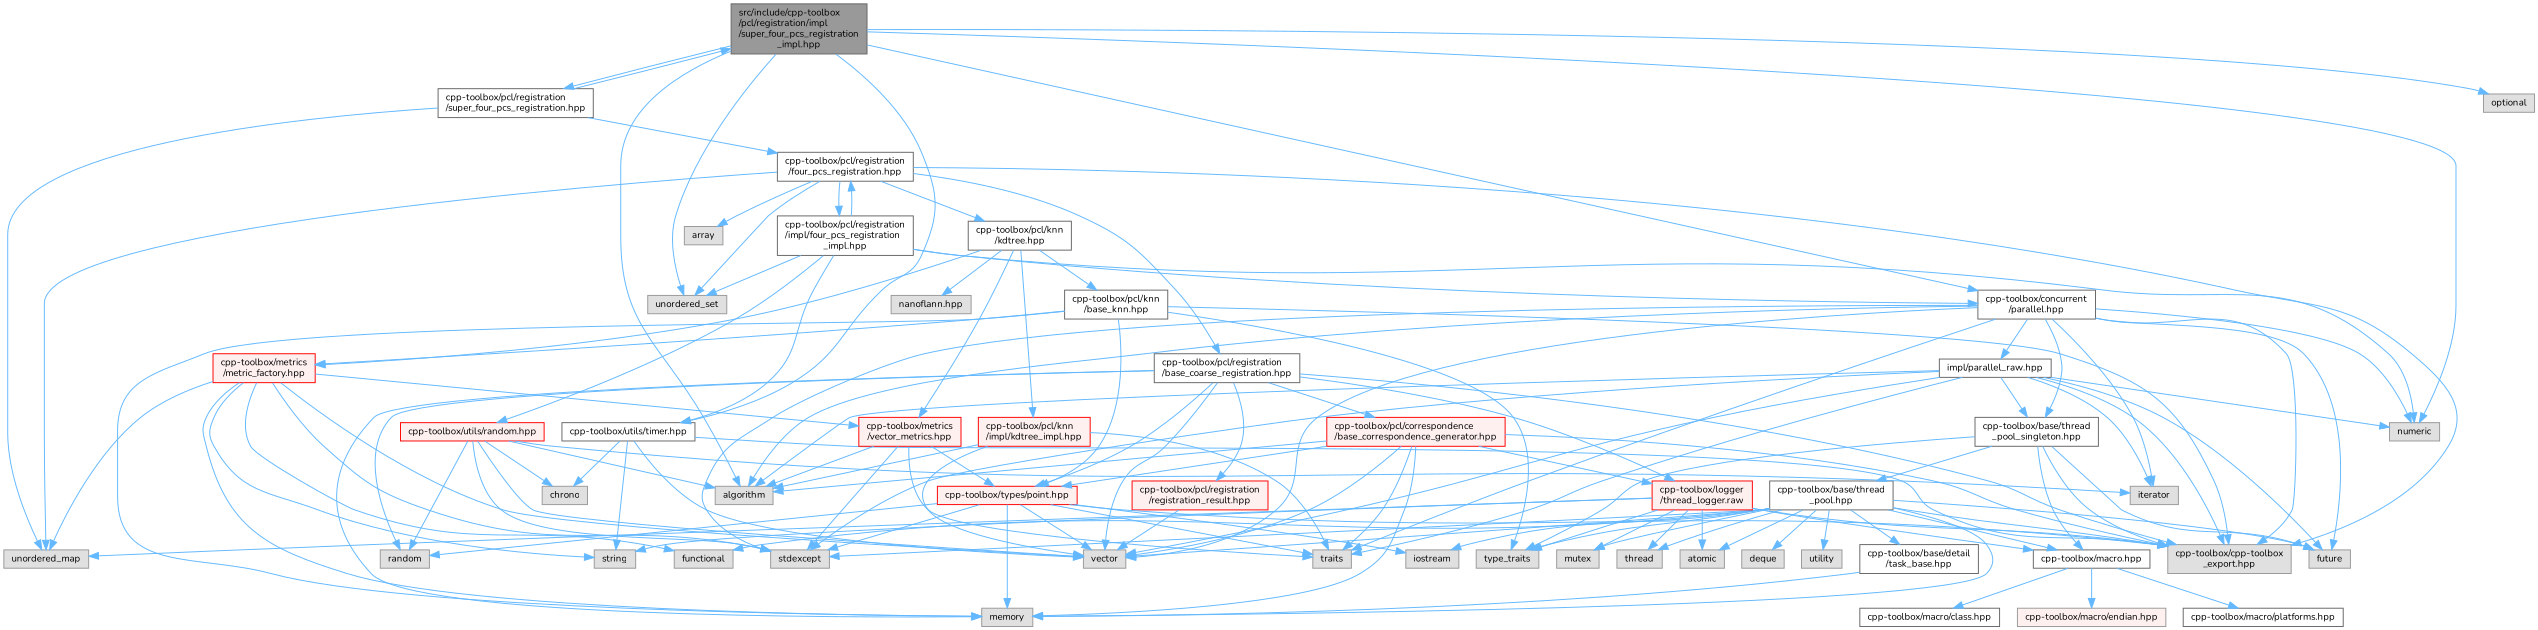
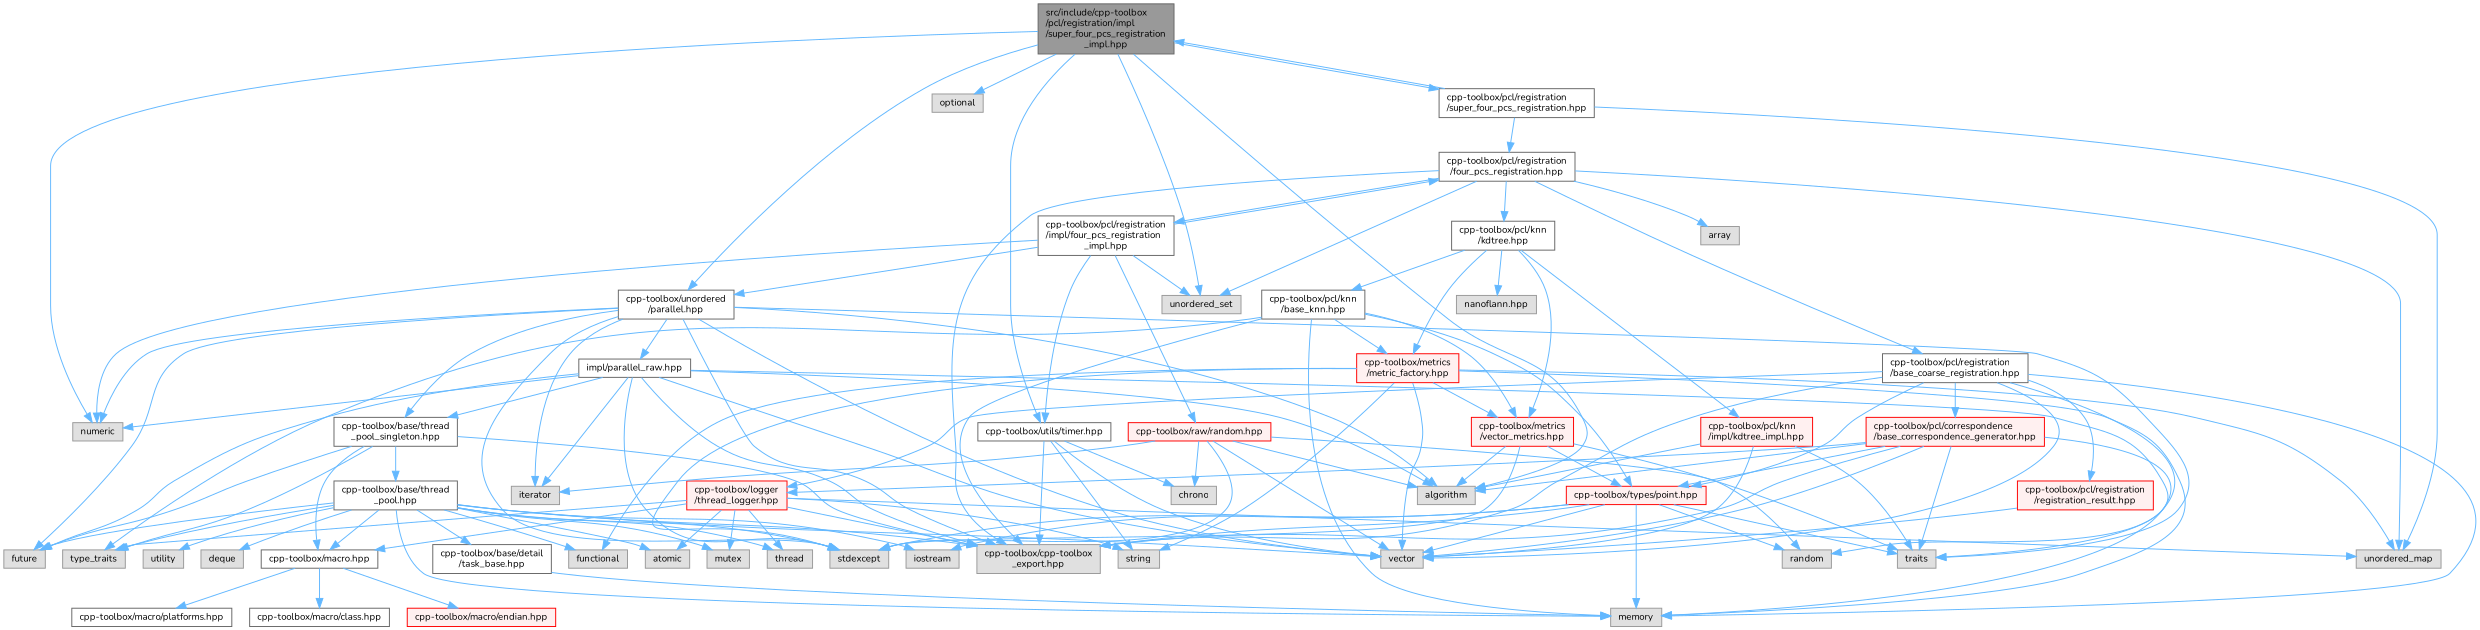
(2037, 305) -> (676, 305)
none -> (1450, 343)
(472, 432) -> (1200, 432)
(1702, 495) -> (737, 495)
(2092, 617) -> (481, 617)
